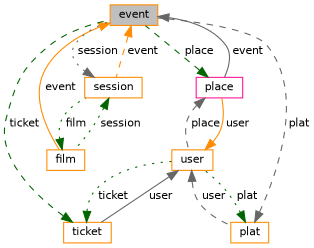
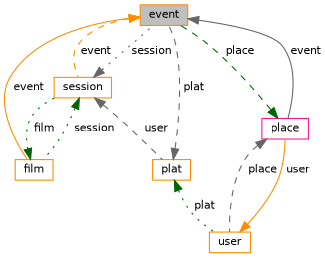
(204, 209) -> (133, 132)
(87, 233) -> none
